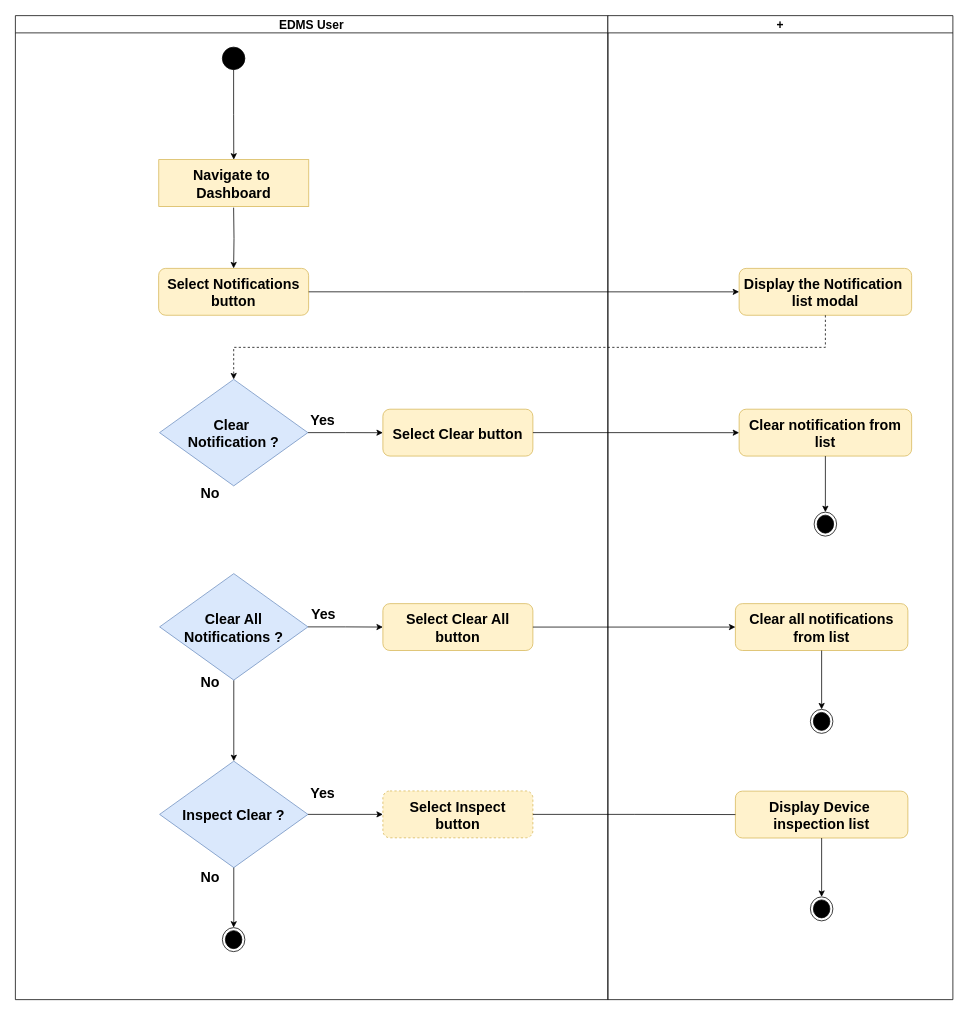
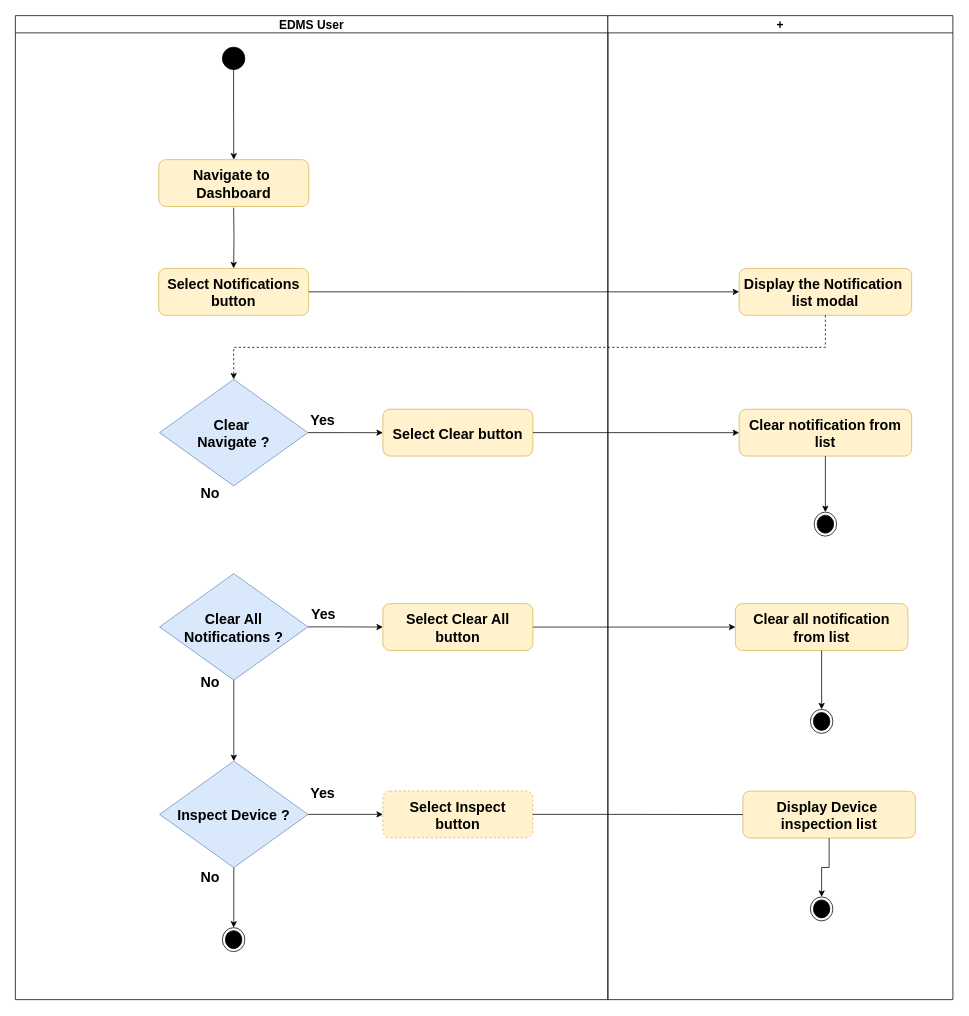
(234, 183) -> (234, 183)
(233, 425) -> (233, 425)
(821, 619) -> (821, 619)
(822, 814) -> (829, 814)
(233, 815) -> (233, 815)
